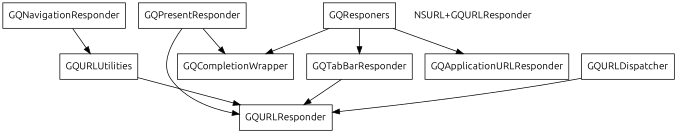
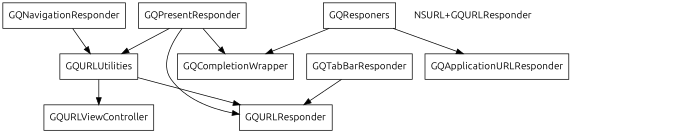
(359, 38) -> none
none -> (149, 39)
(628, 67) -> none
none -> (99, 118)
